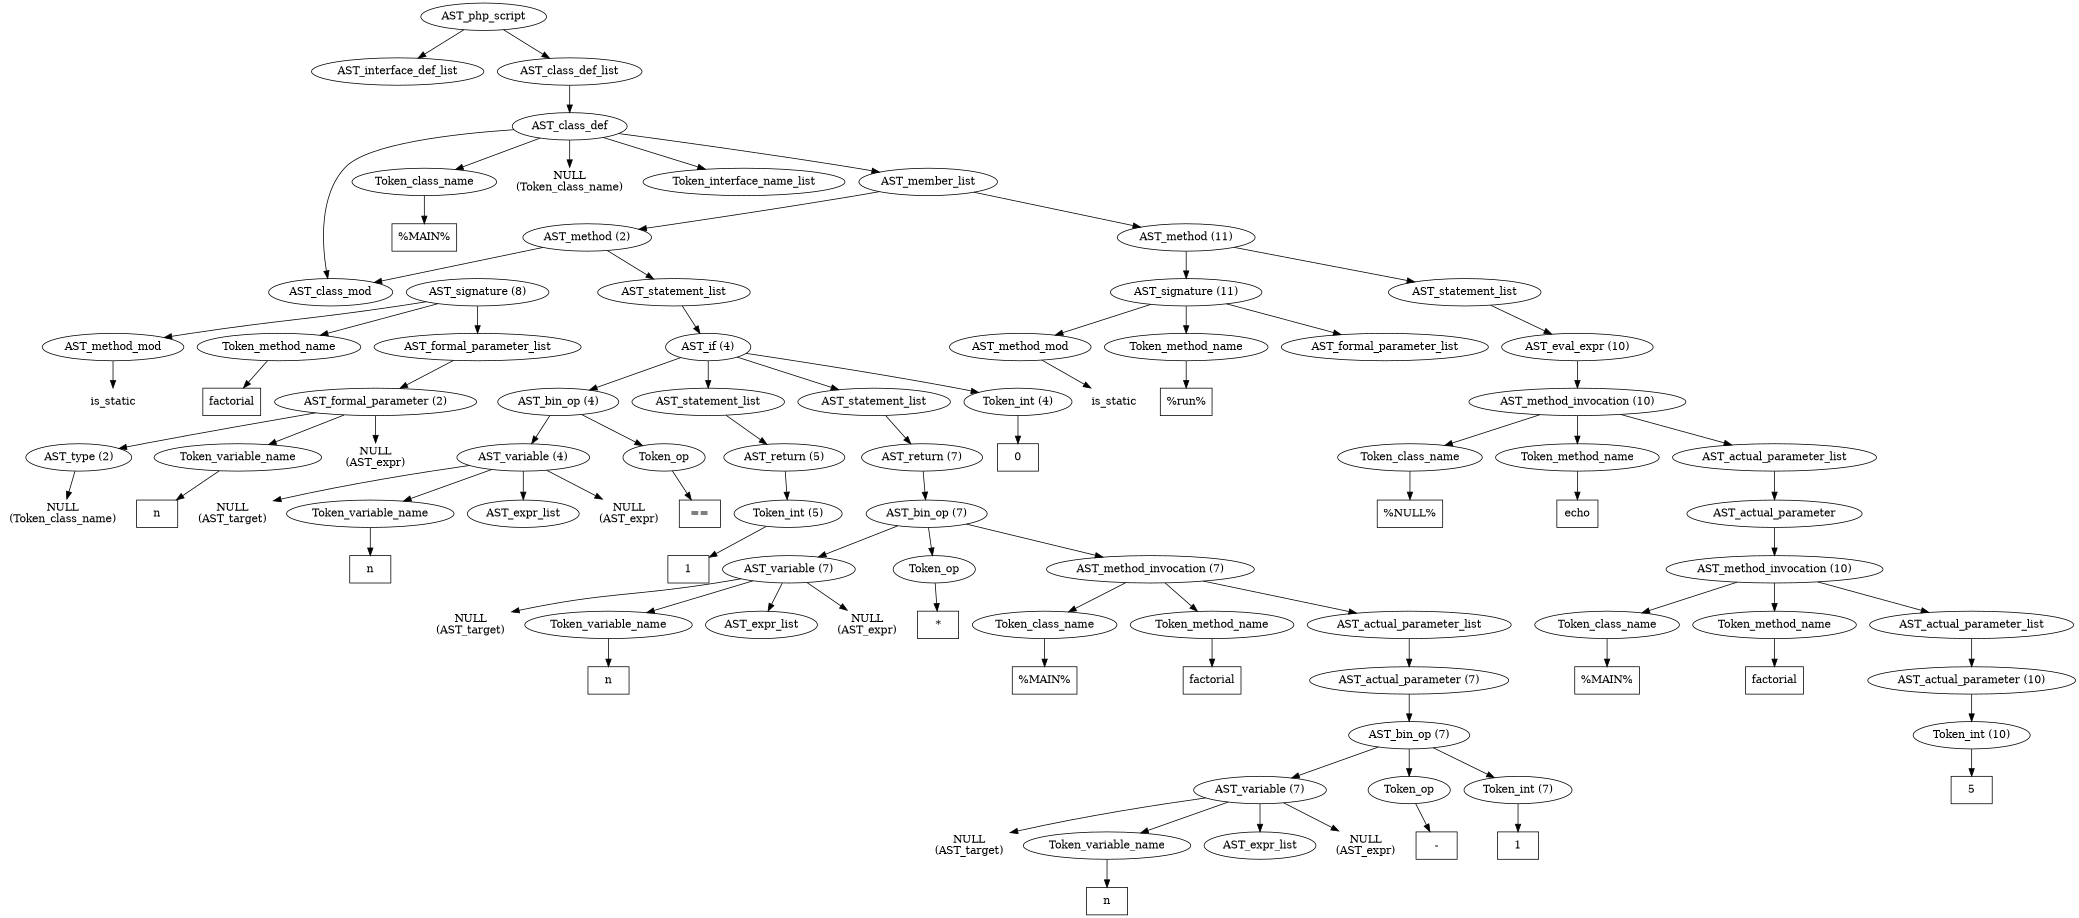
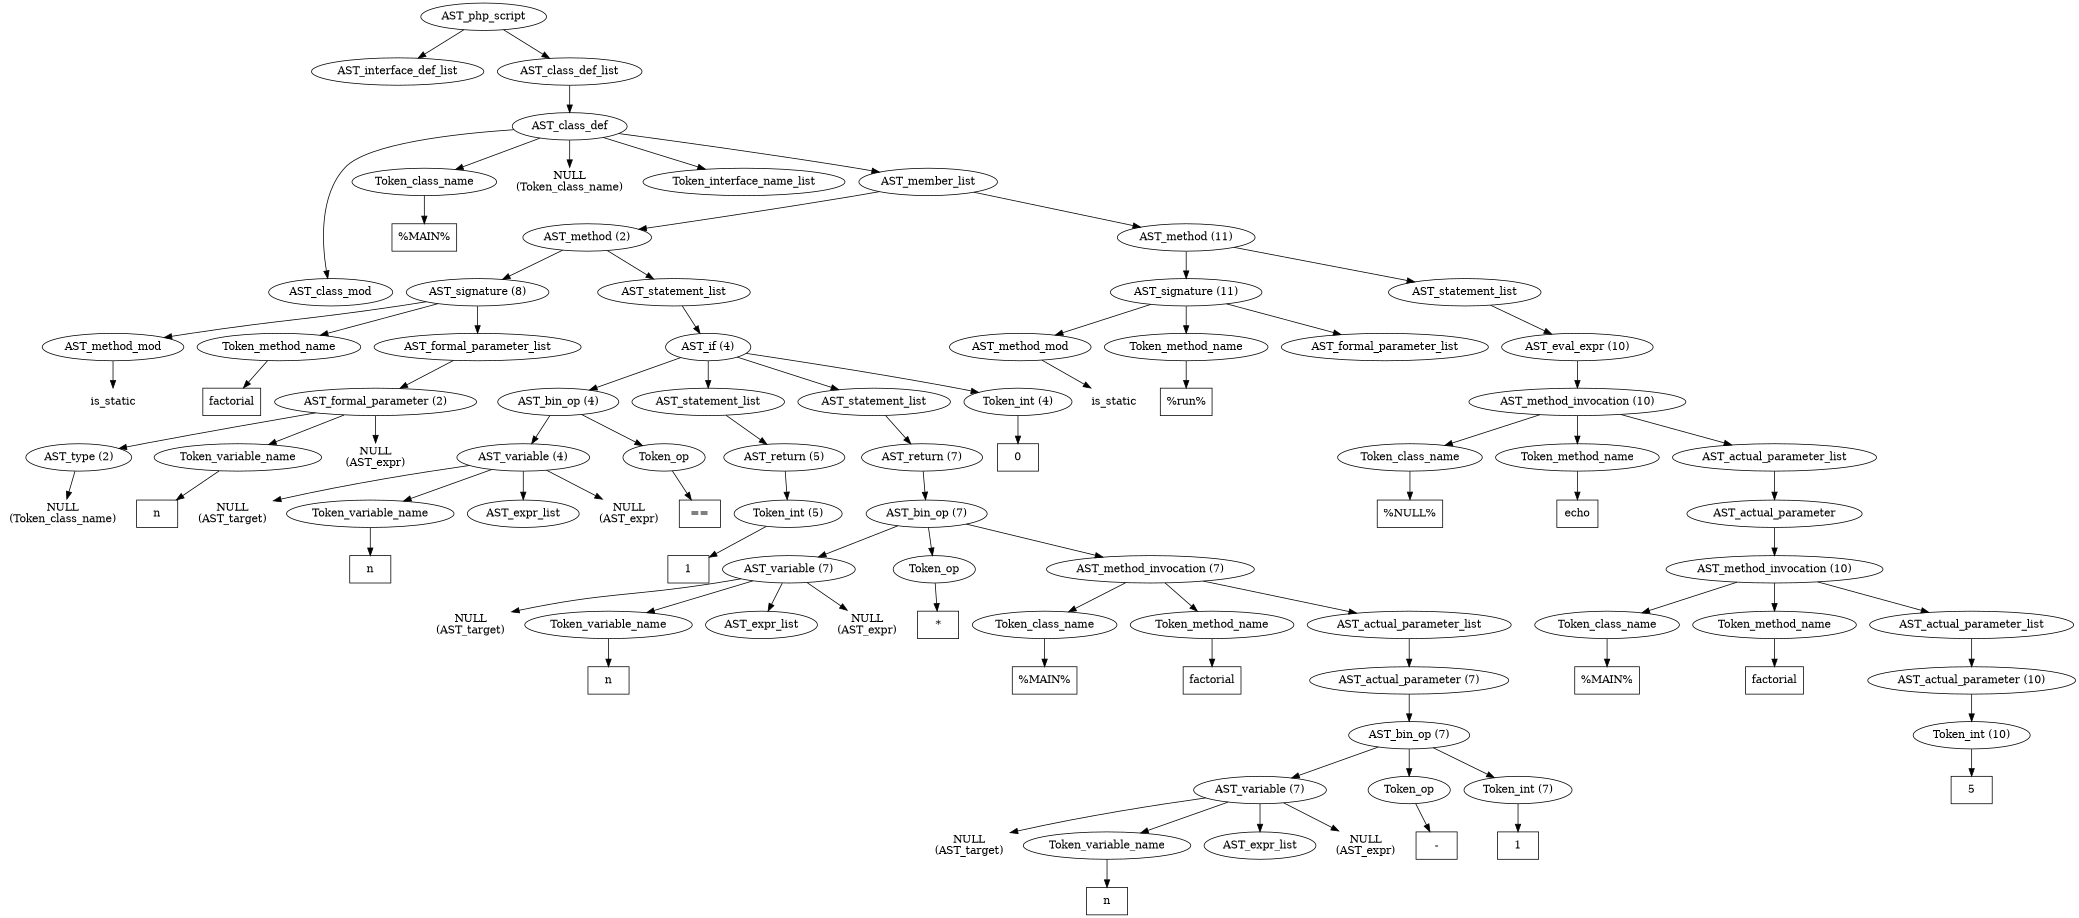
(462, 264) -> (536, 263)
